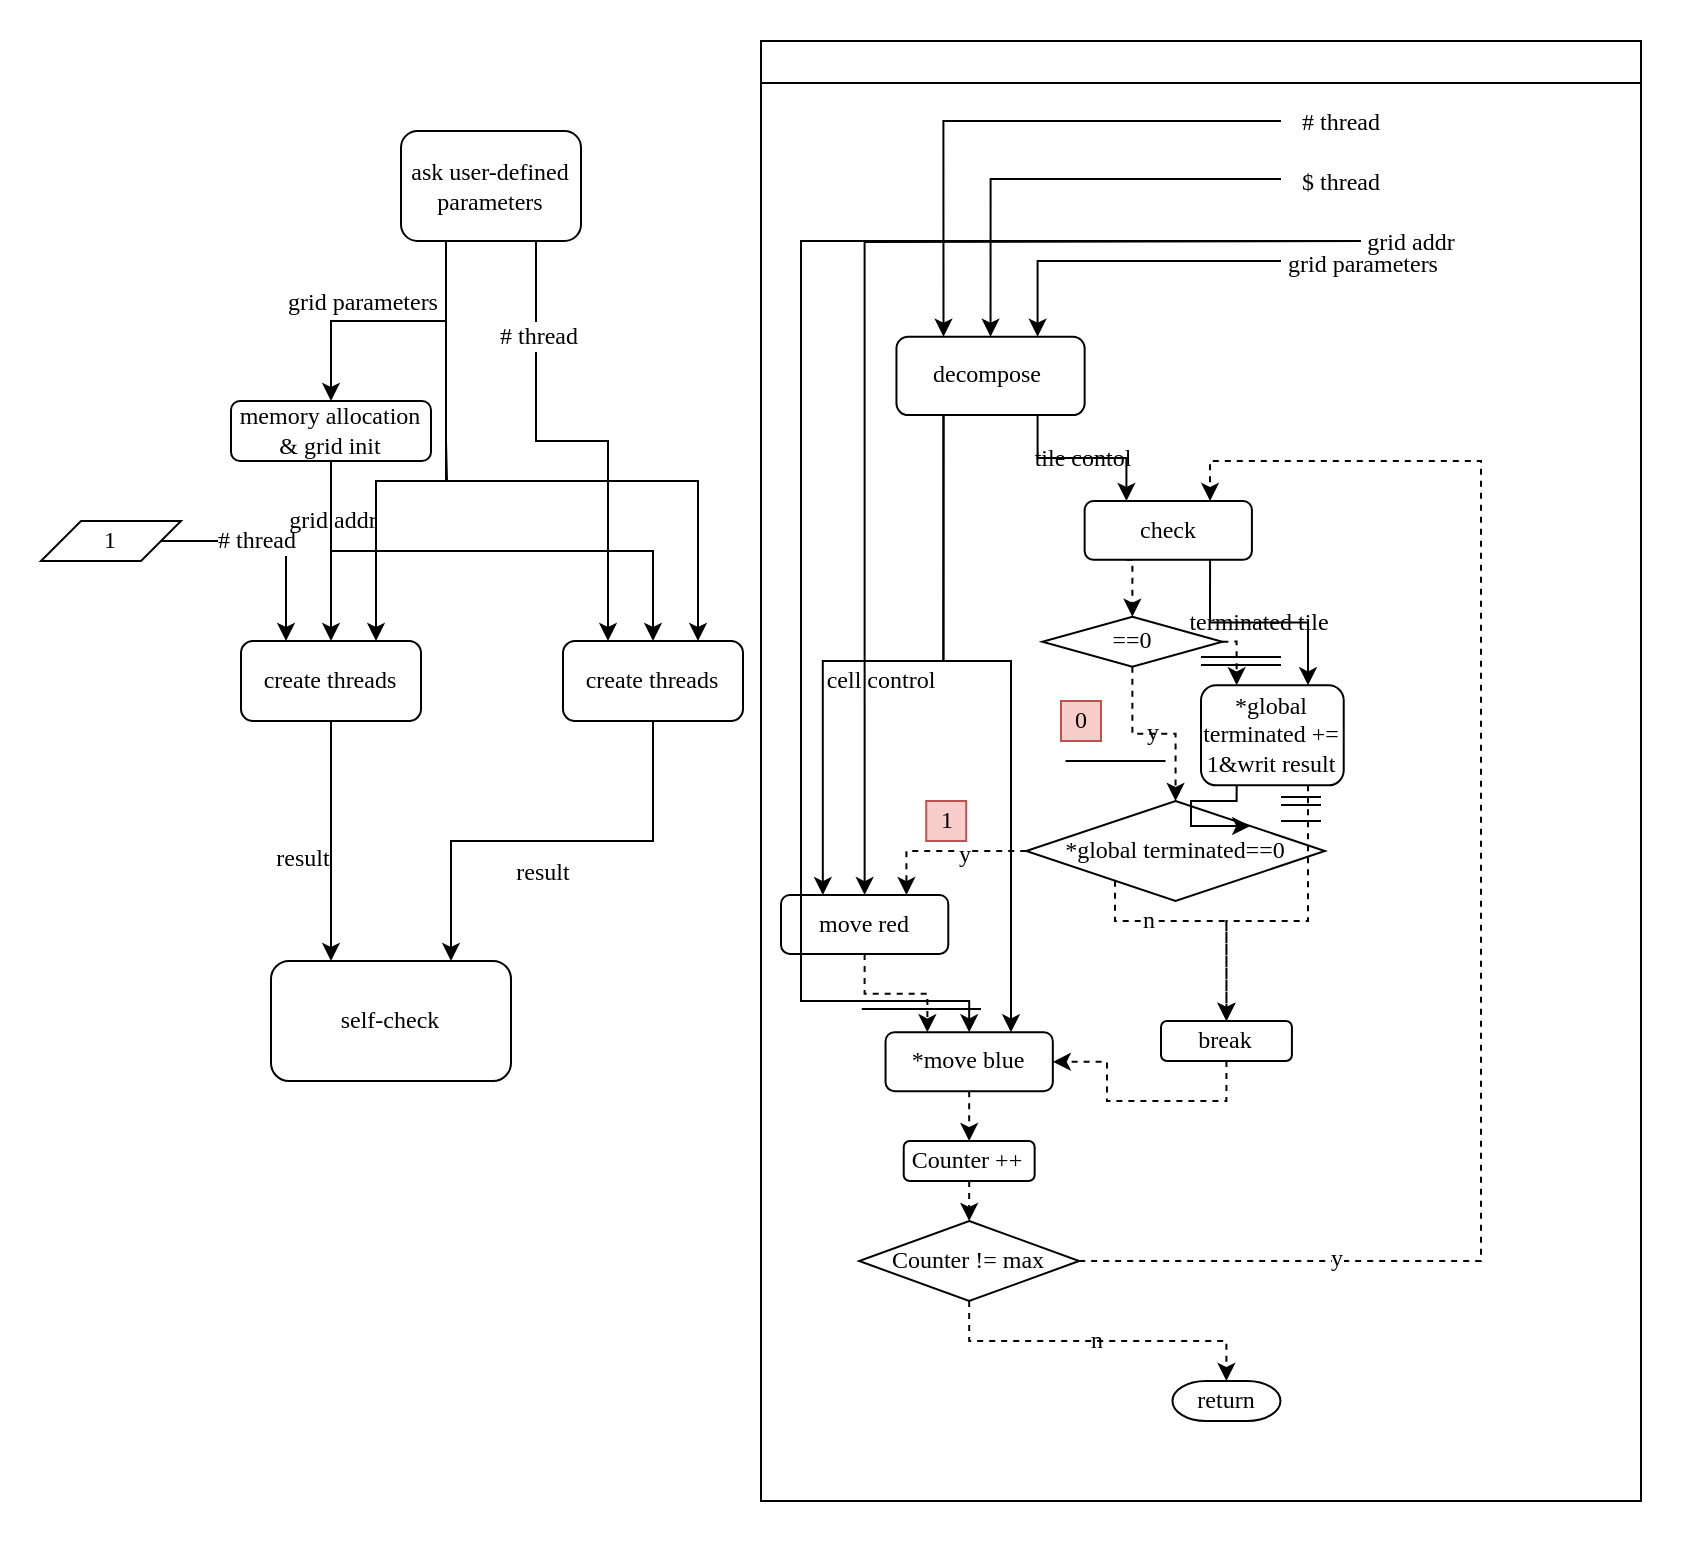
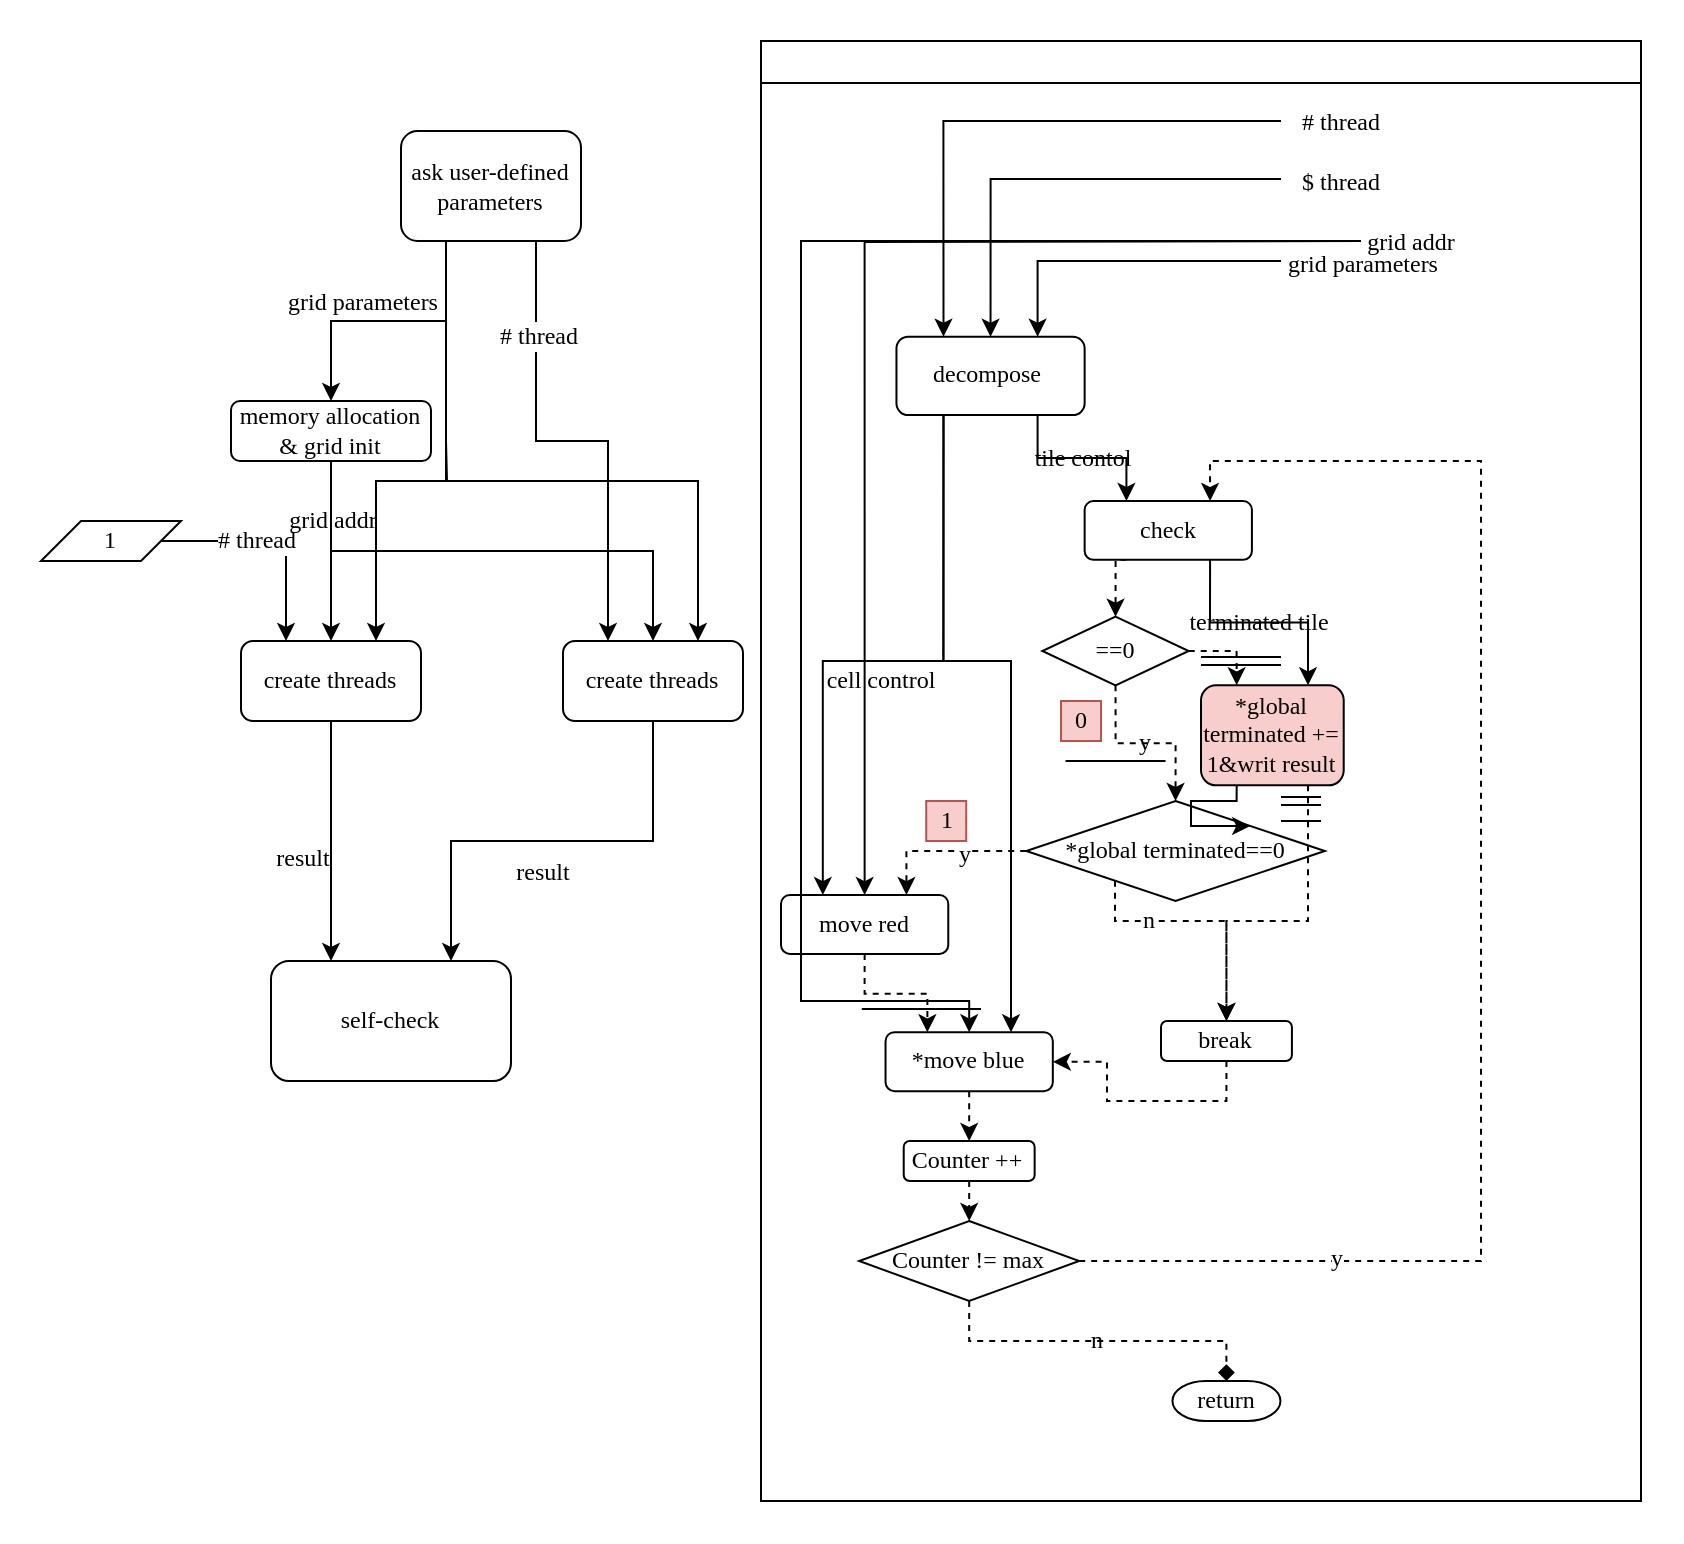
(1132, 642) -> (1116, 651)
(1272, 735) -> (1272, 735)
(1226, 1365) -> (1226, 1364)
